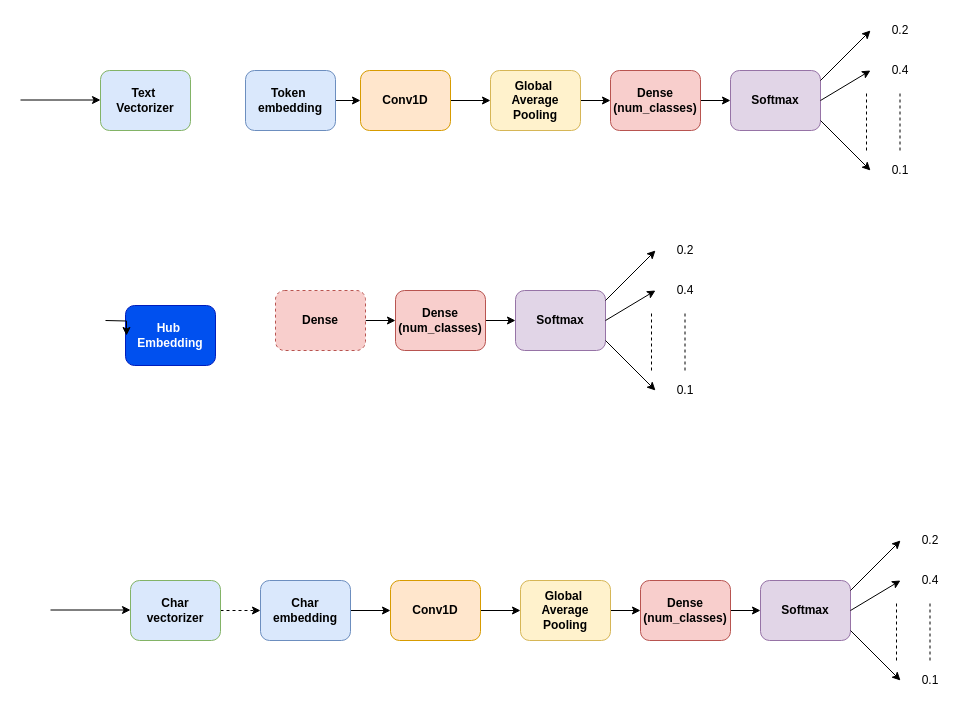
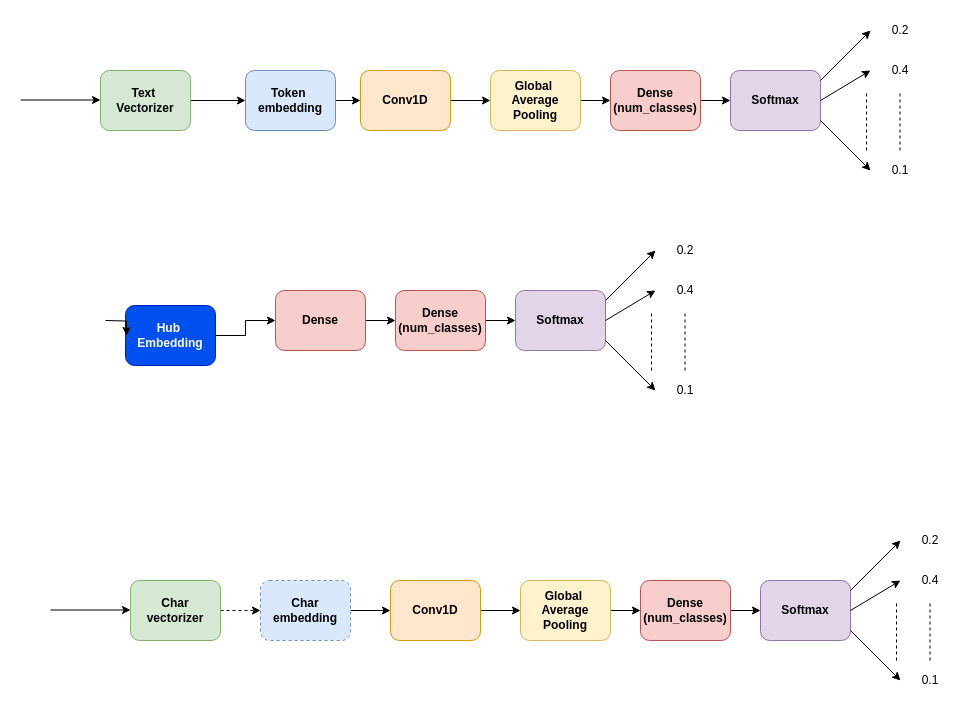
(146, 101) -> (146, 101)
none -> (215, 101)
(321, 321) -> (321, 321)
none -> (246, 332)
(176, 611) -> (176, 611)
(306, 611) -> (306, 611)
